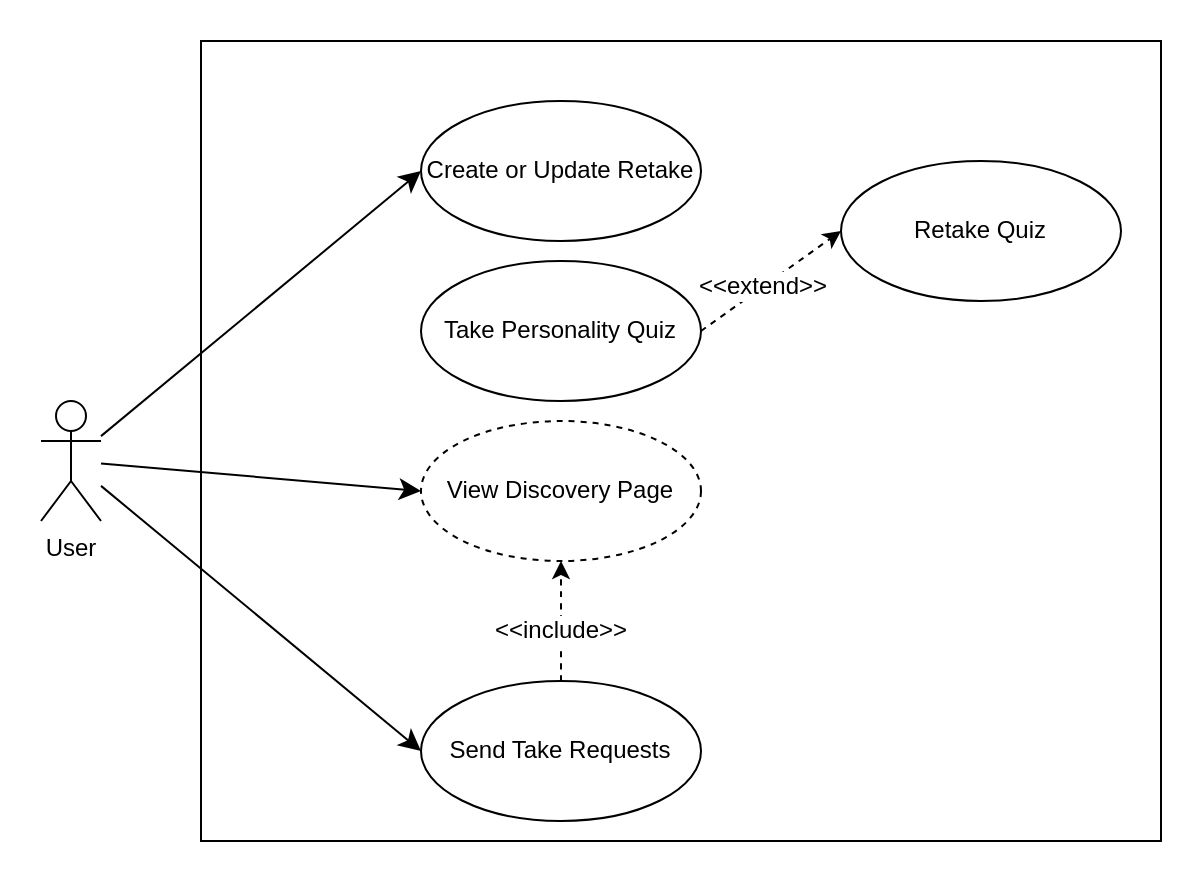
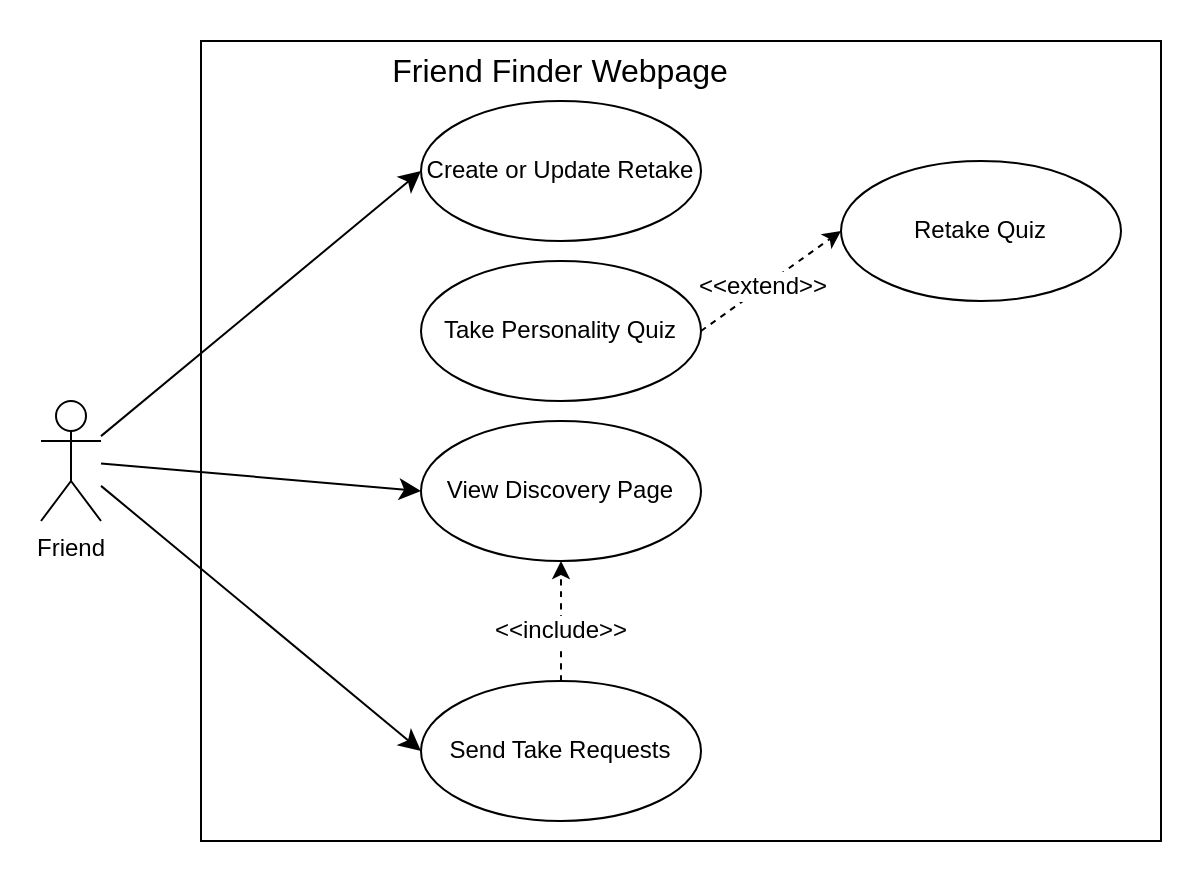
none -> (561, 71)
(561, 491) -> (561, 491)
(72, 549) -> (72, 549)
